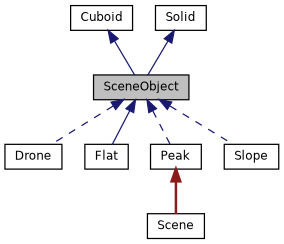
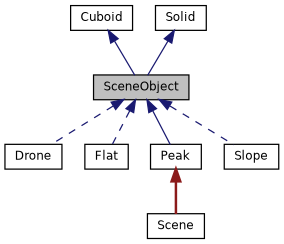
(121, 128) -> (121, 128)
(162, 128) -> (162, 128)
